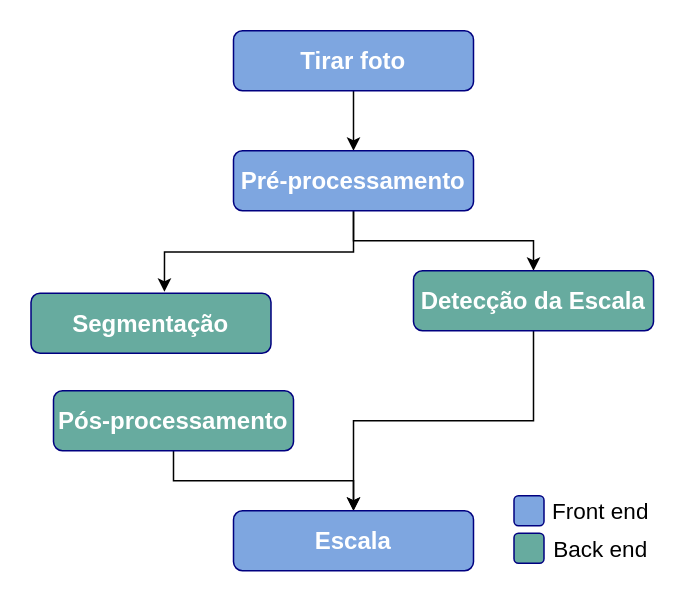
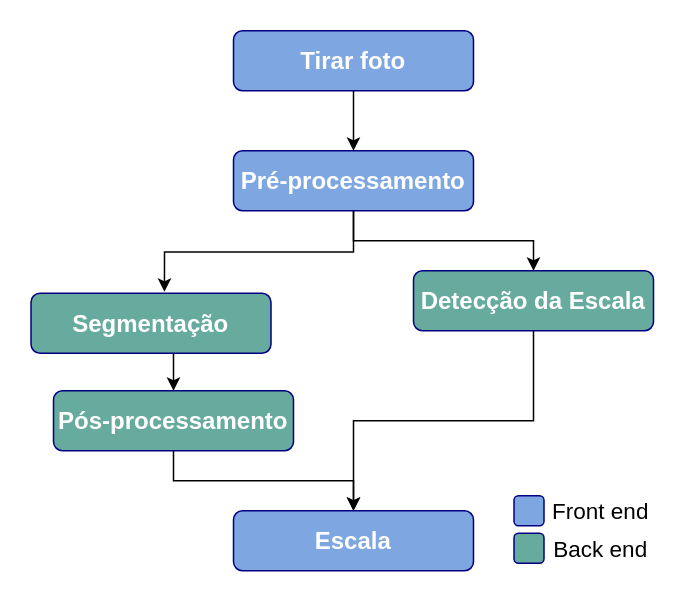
none -> (173, 366)
